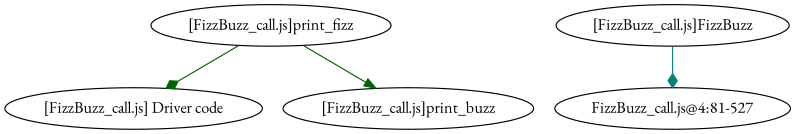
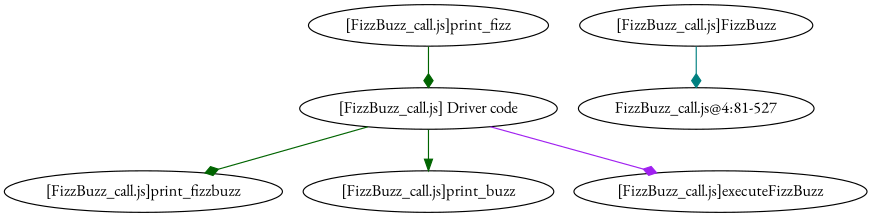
(334, 64) -> (428, 144)
none -> (143, 192)
none -> (720, 192)
